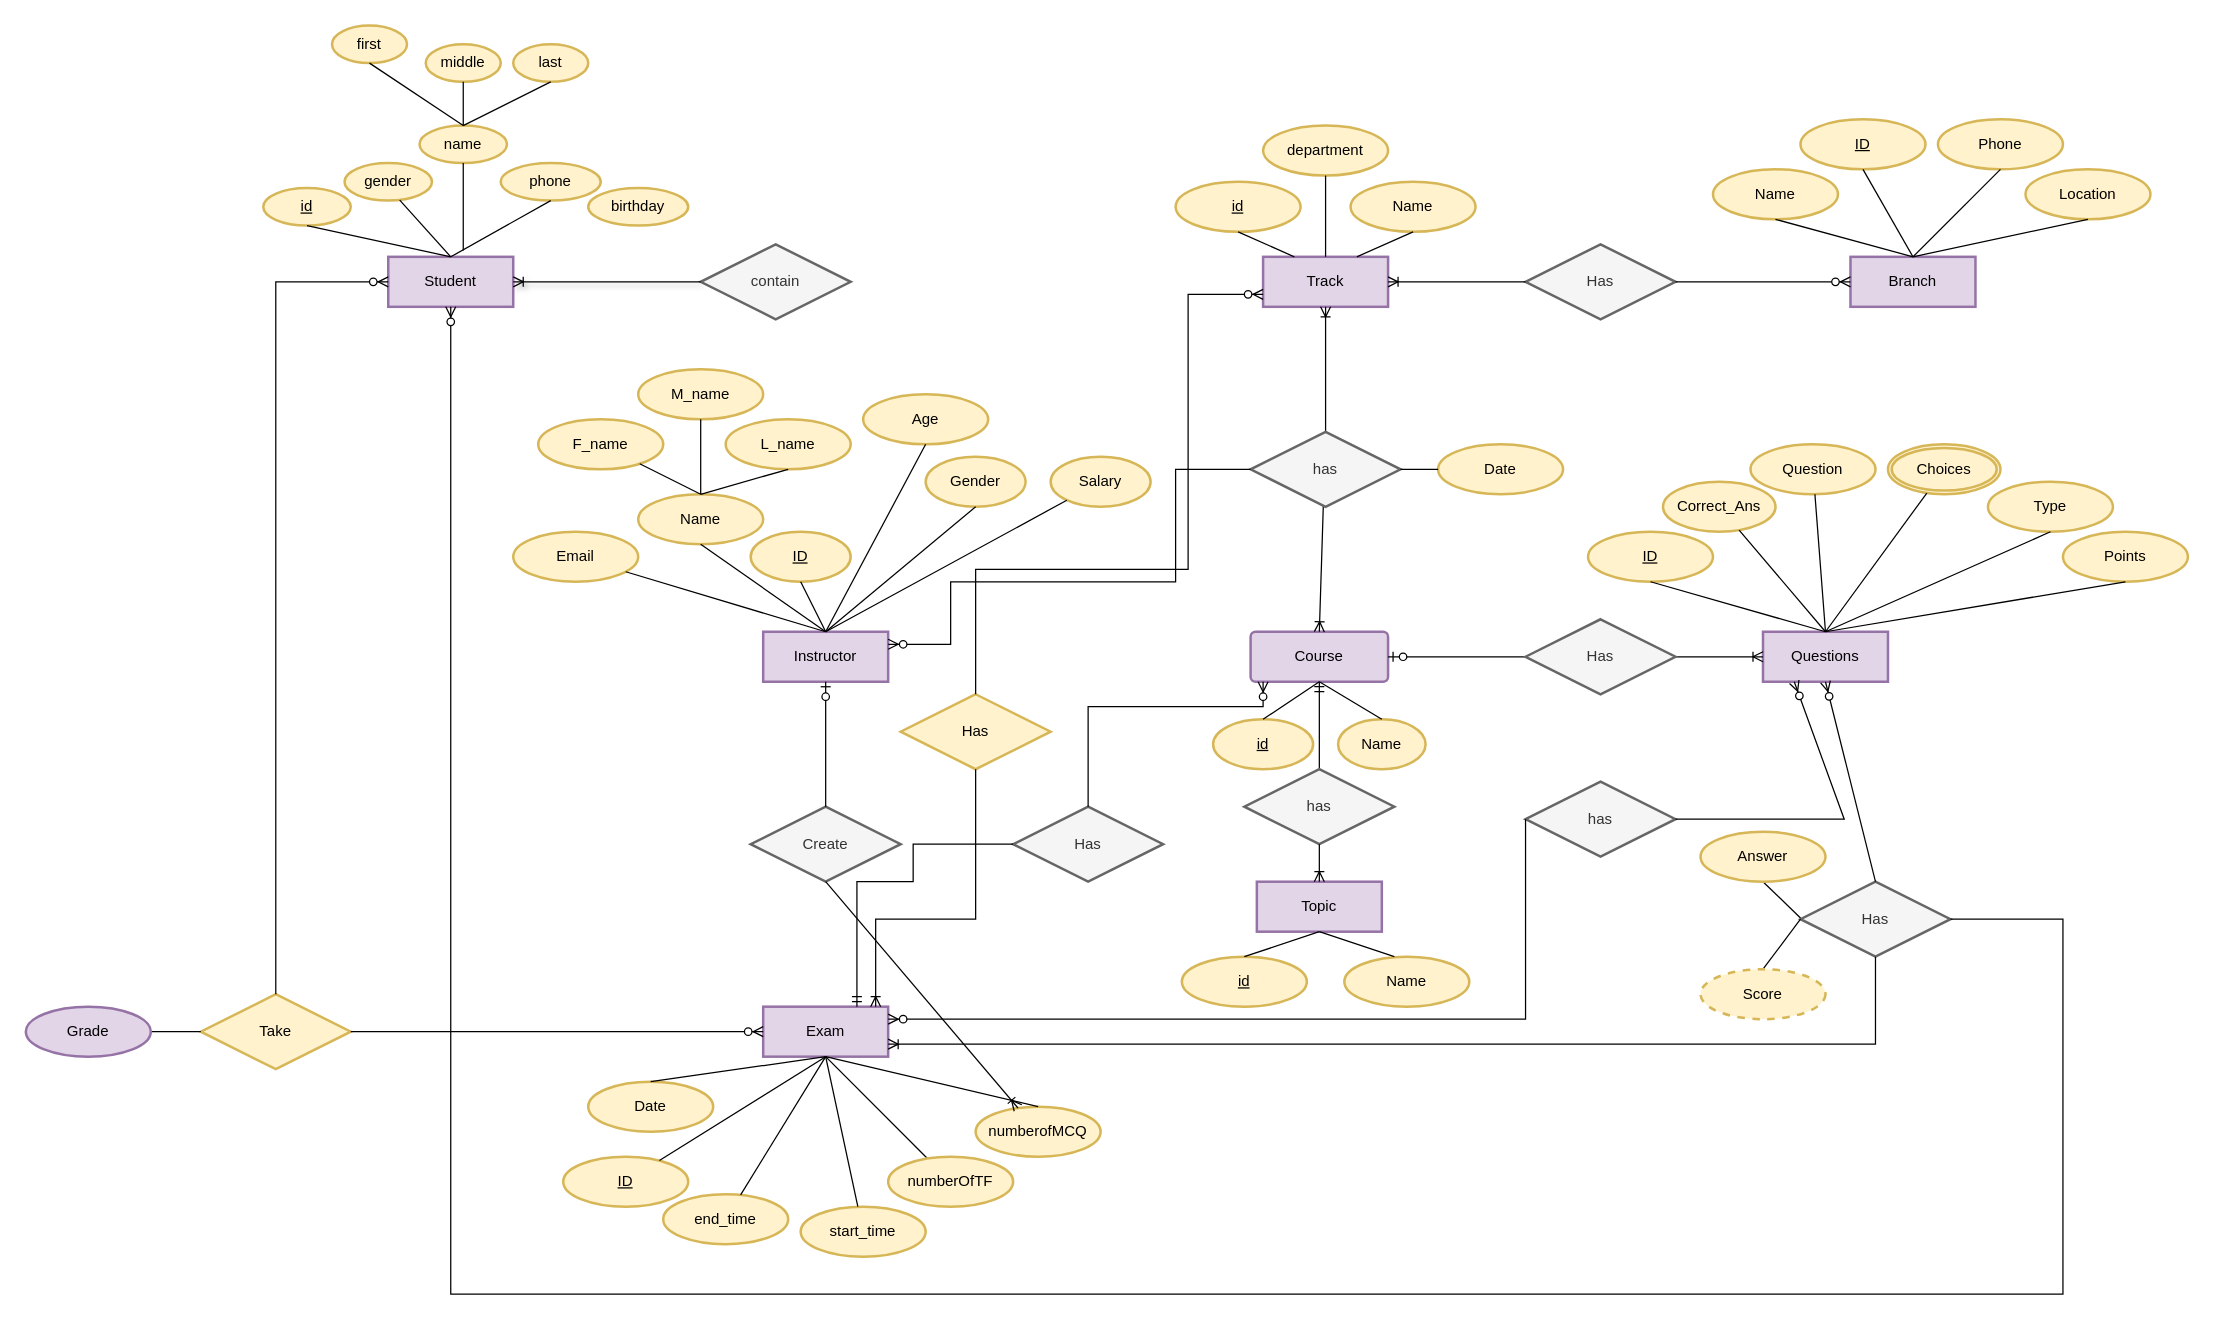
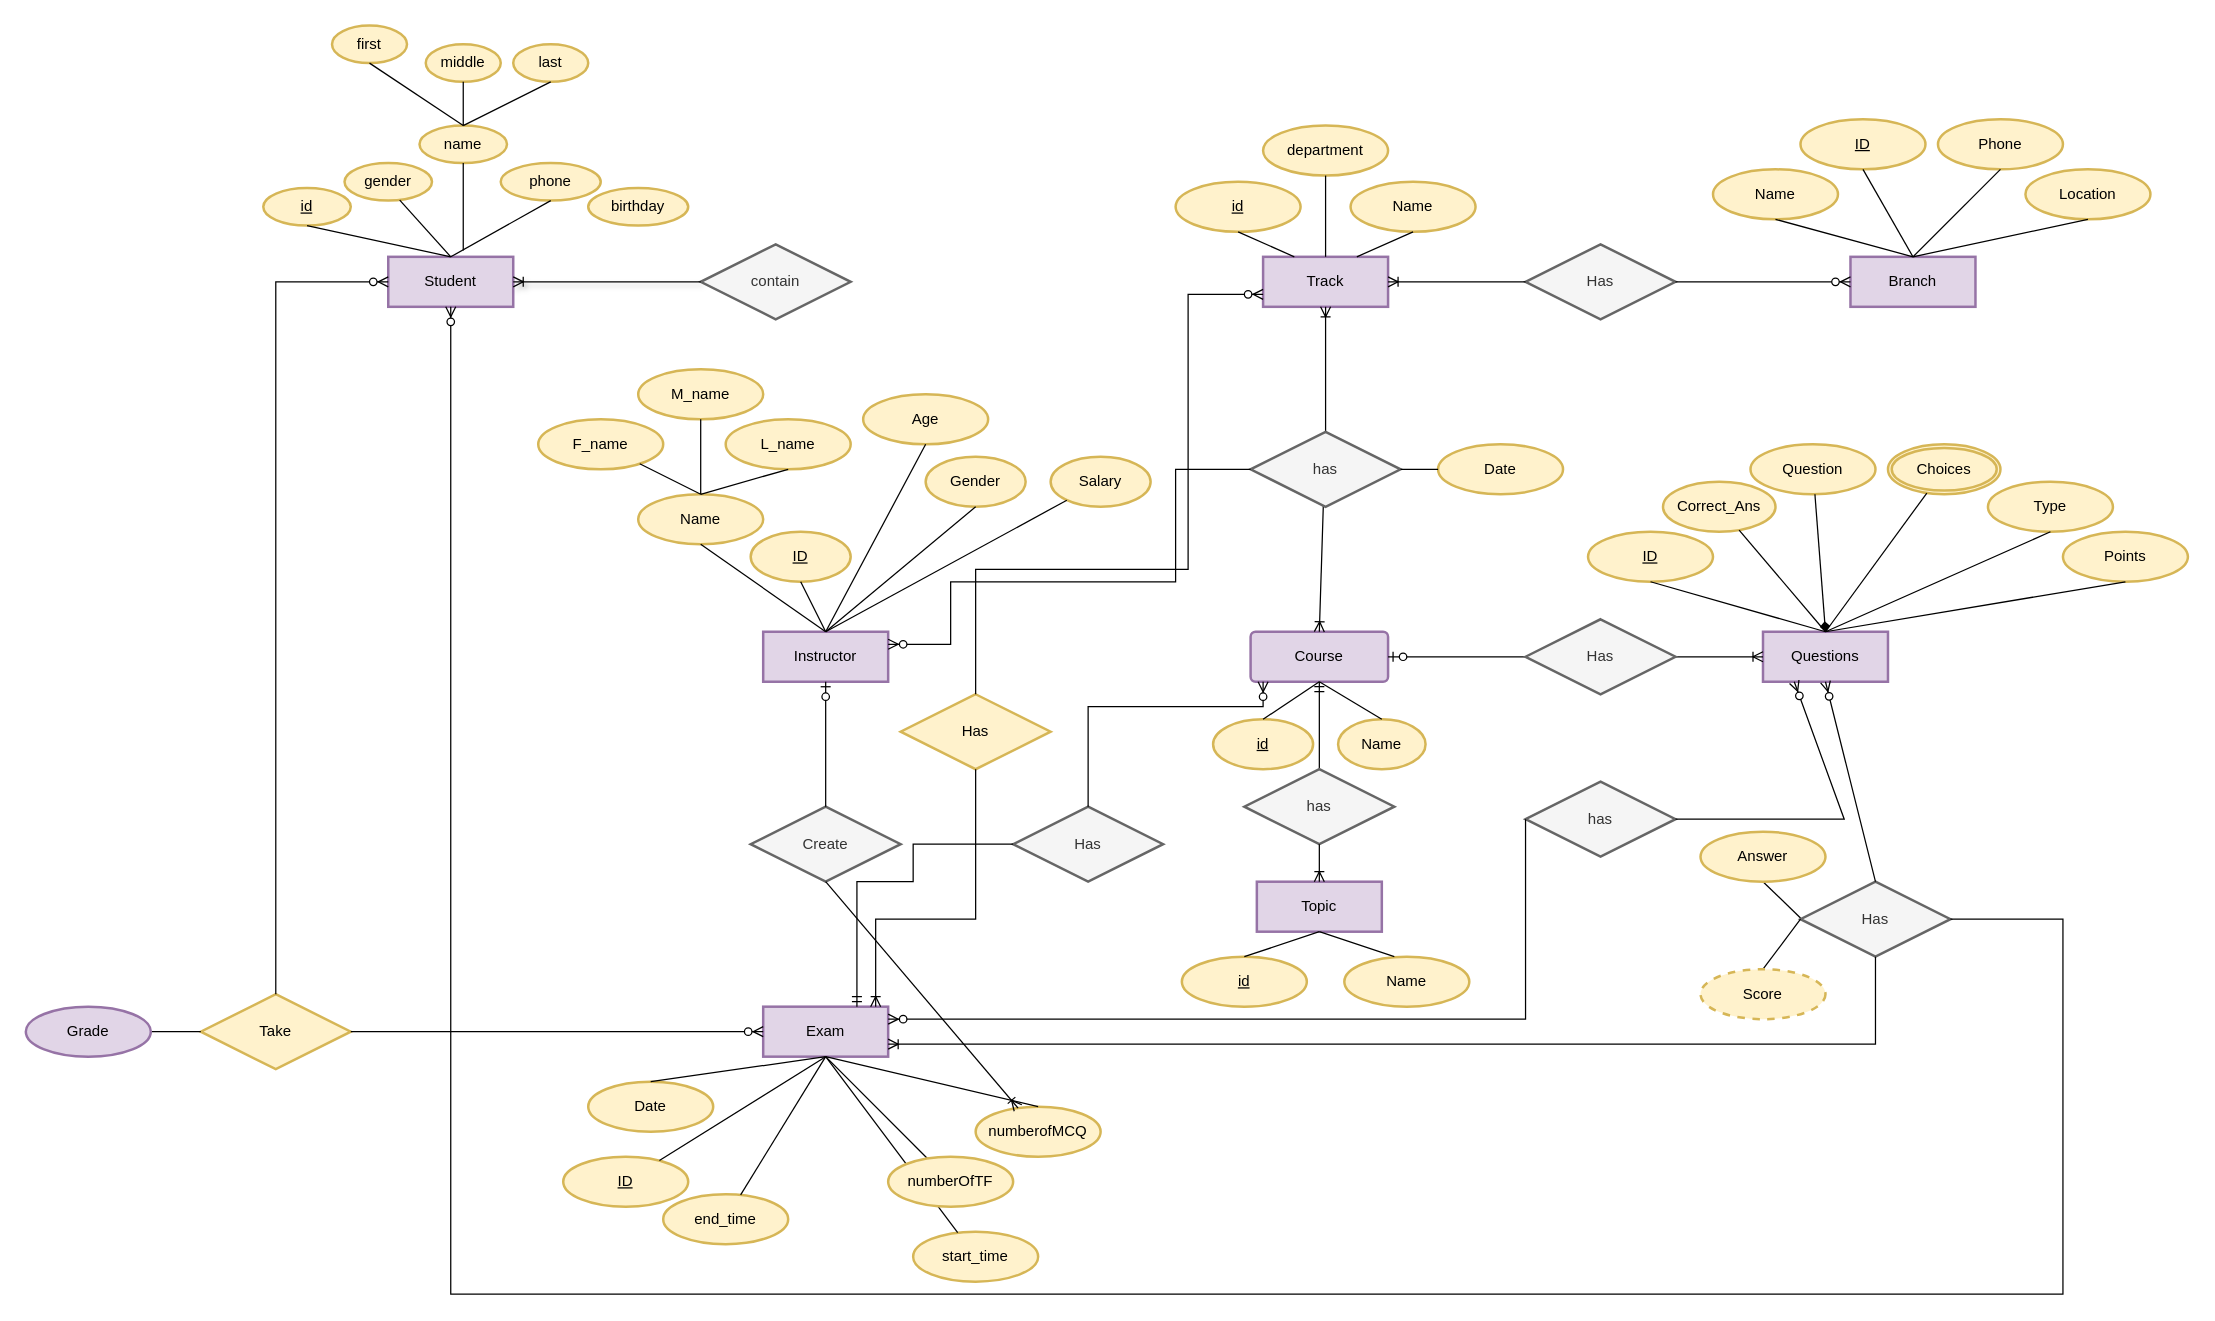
(576, 557) -> none
(724, 601) -> none
(1825, 623) -> (1825, 621)
(863, 1232) -> (976, 1257)
